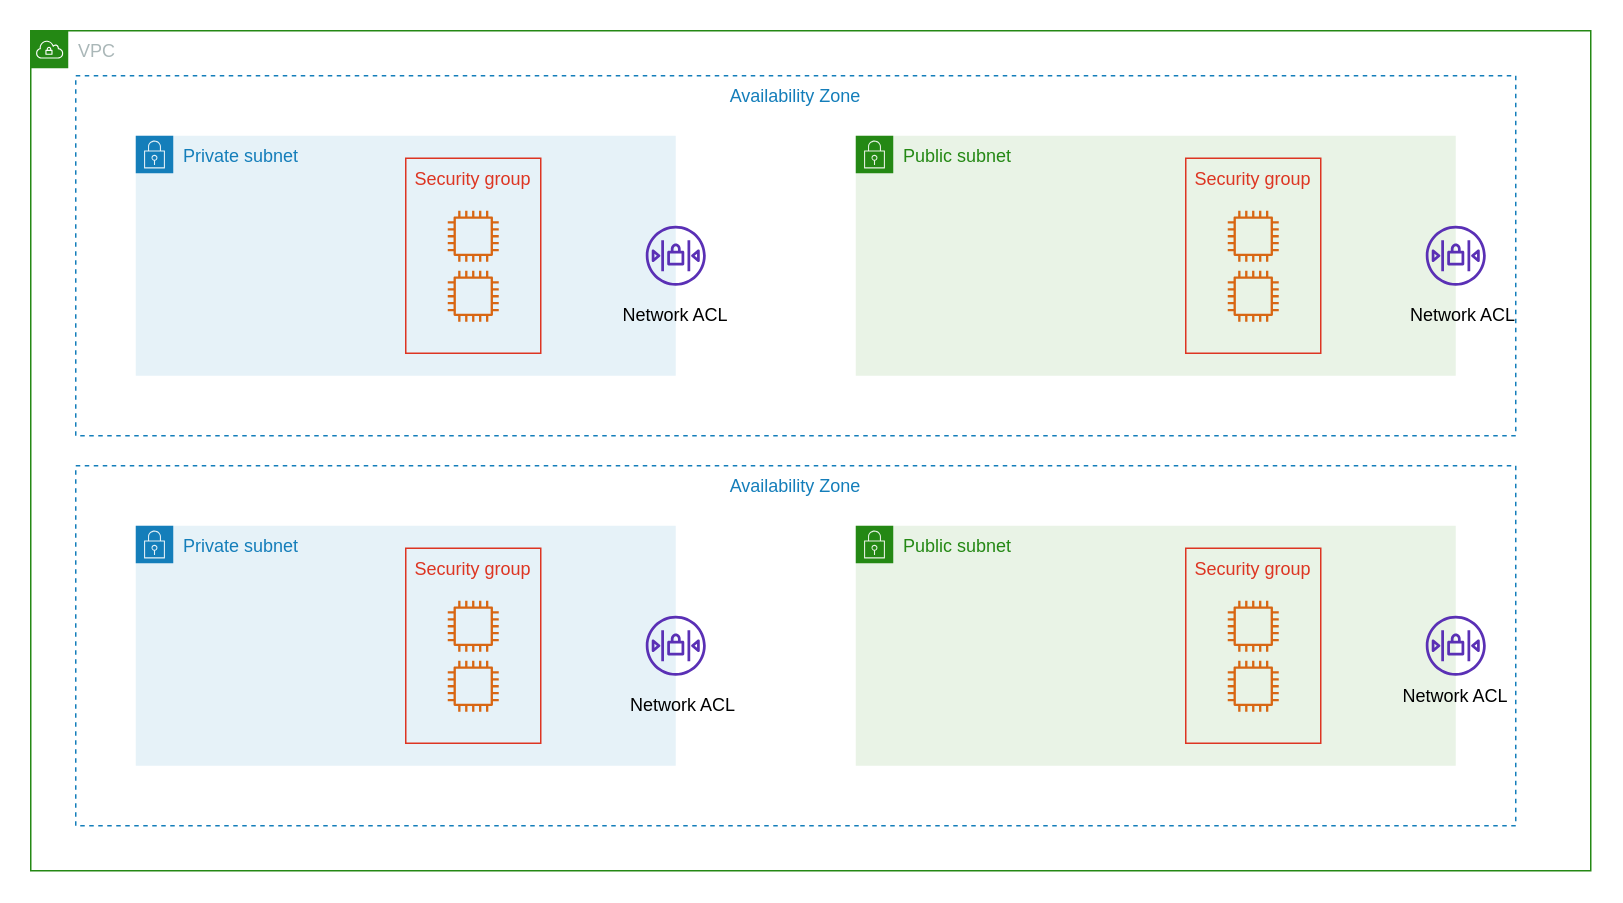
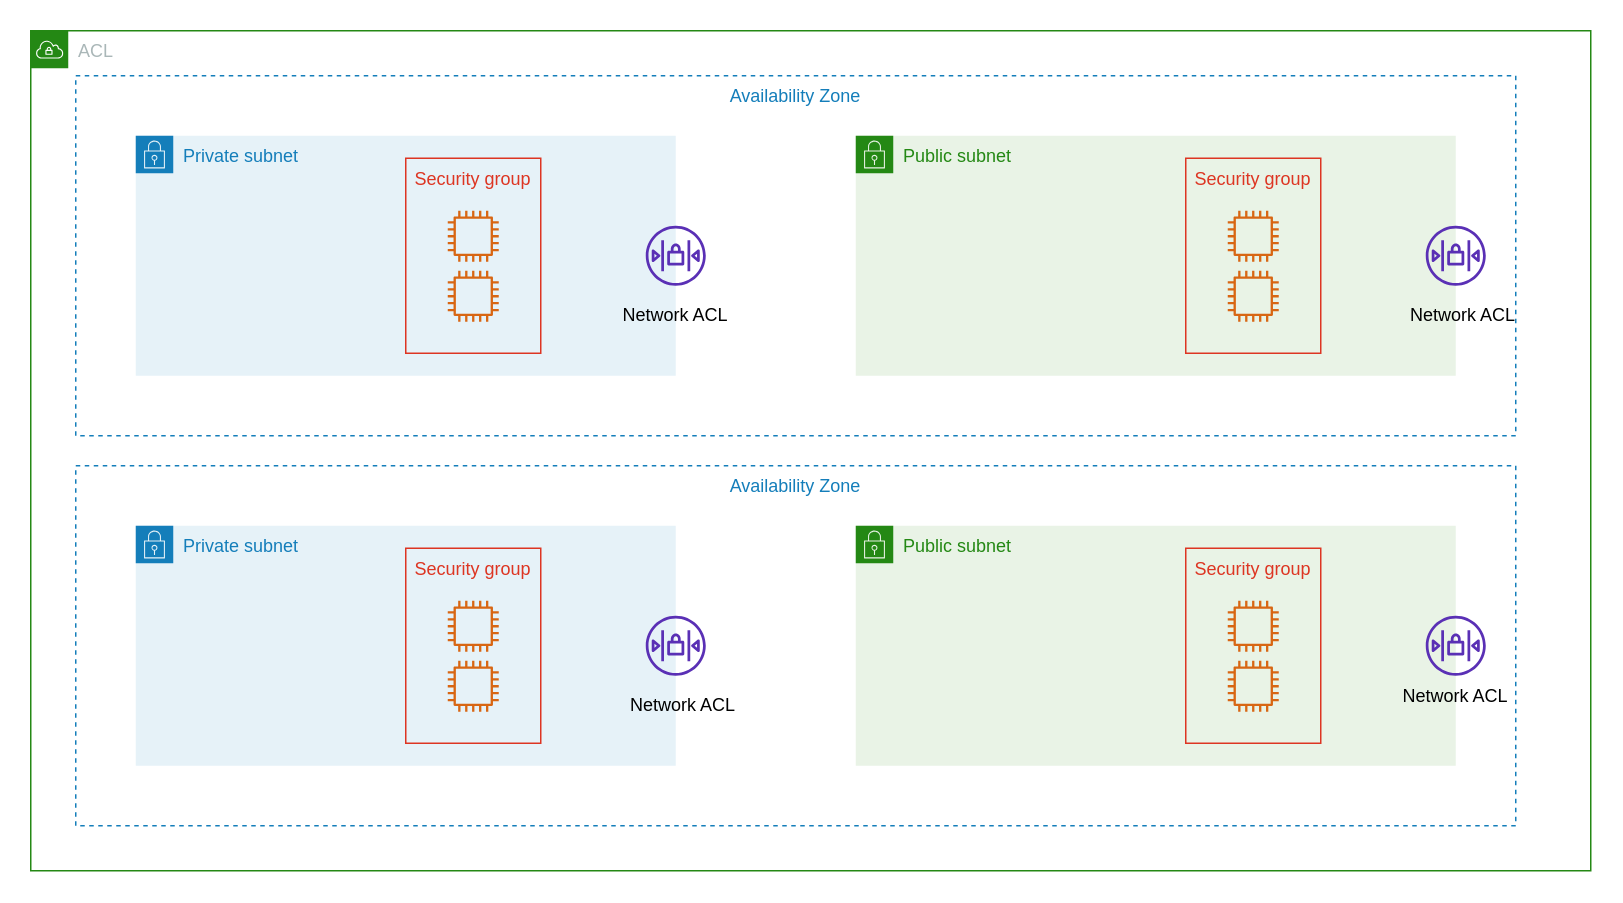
(94, 52) -> (94, 52)
